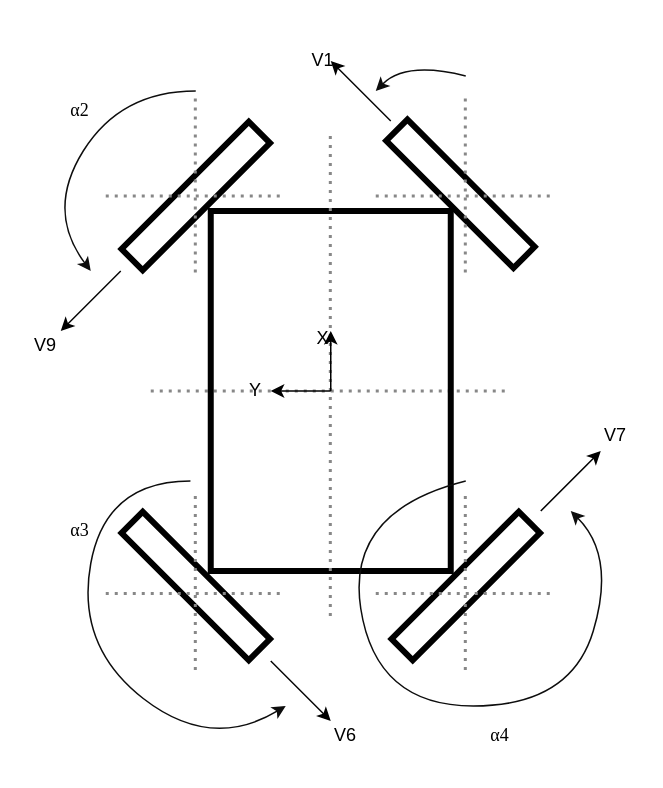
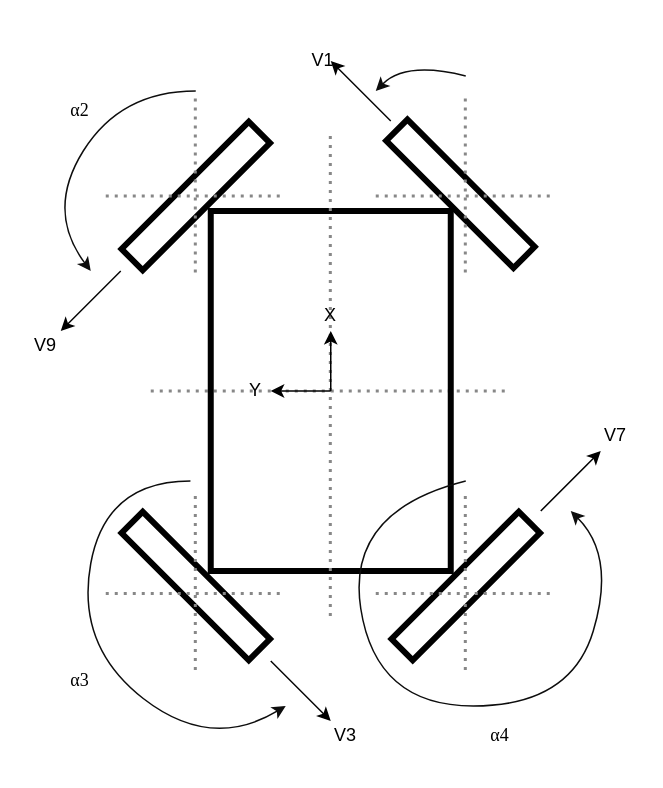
(323, 338) -> (331, 316)
(81, 530) -> (81, 680)
(346, 736) -> (346, 736)
